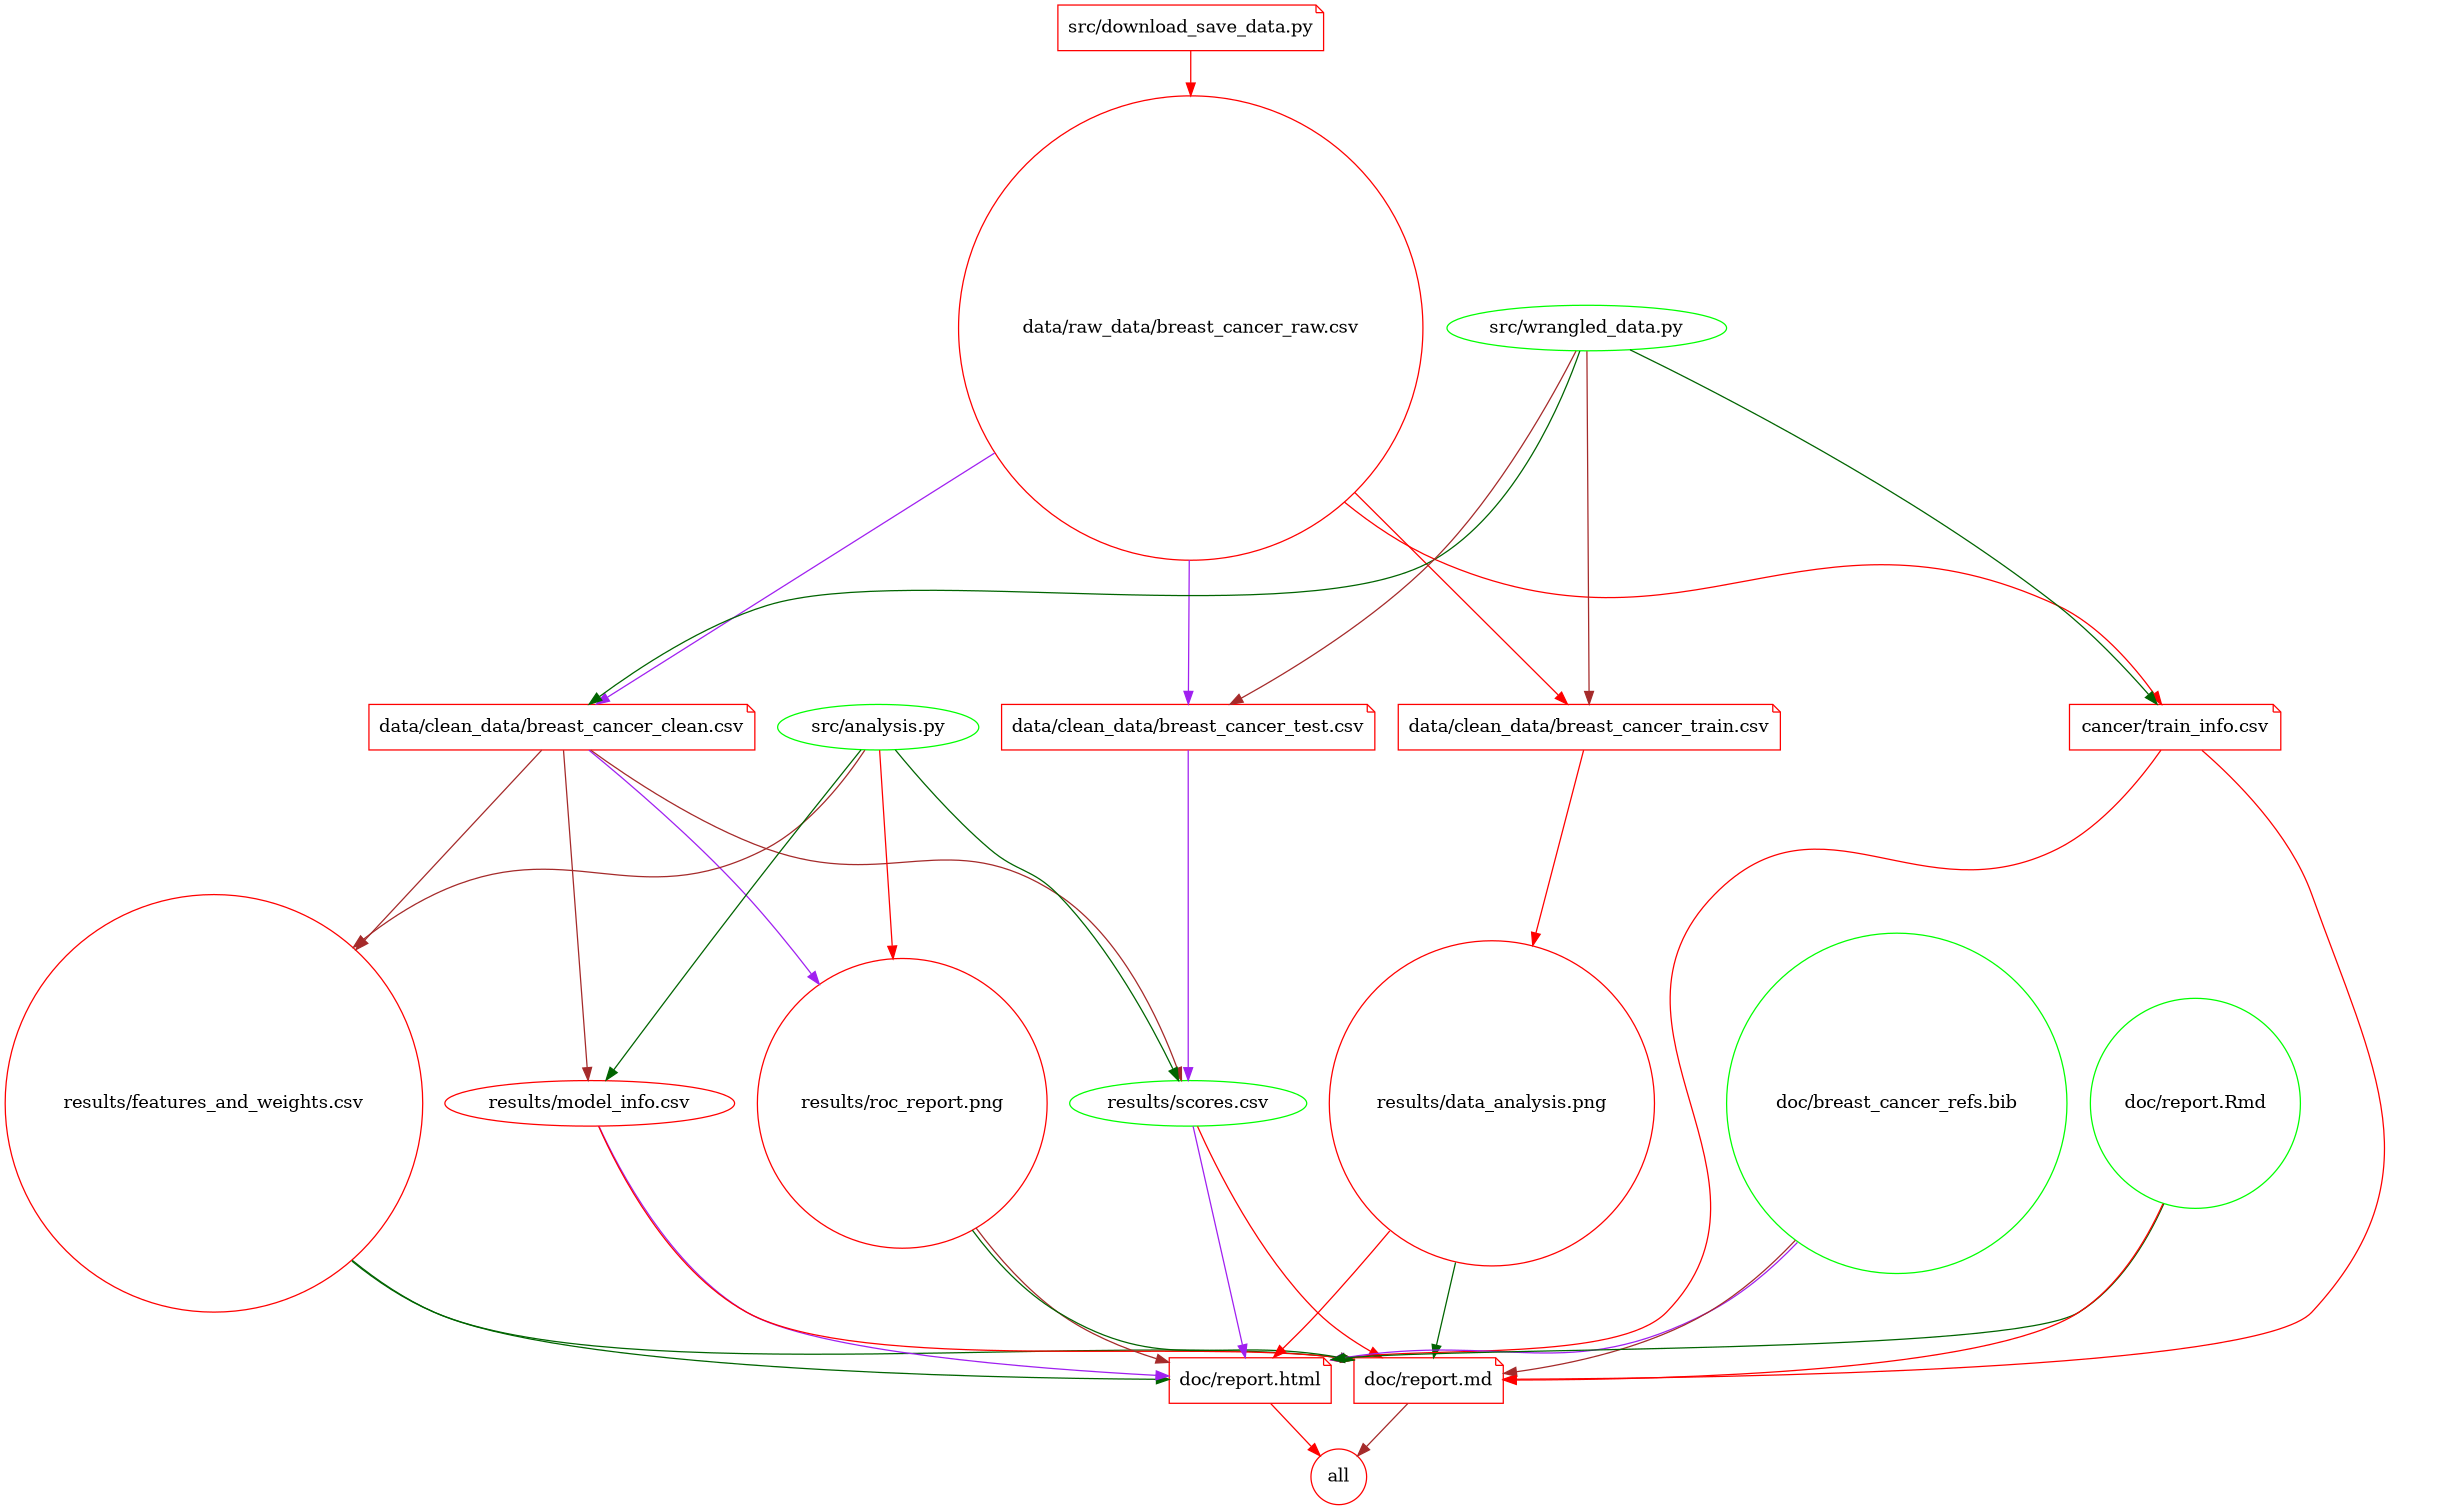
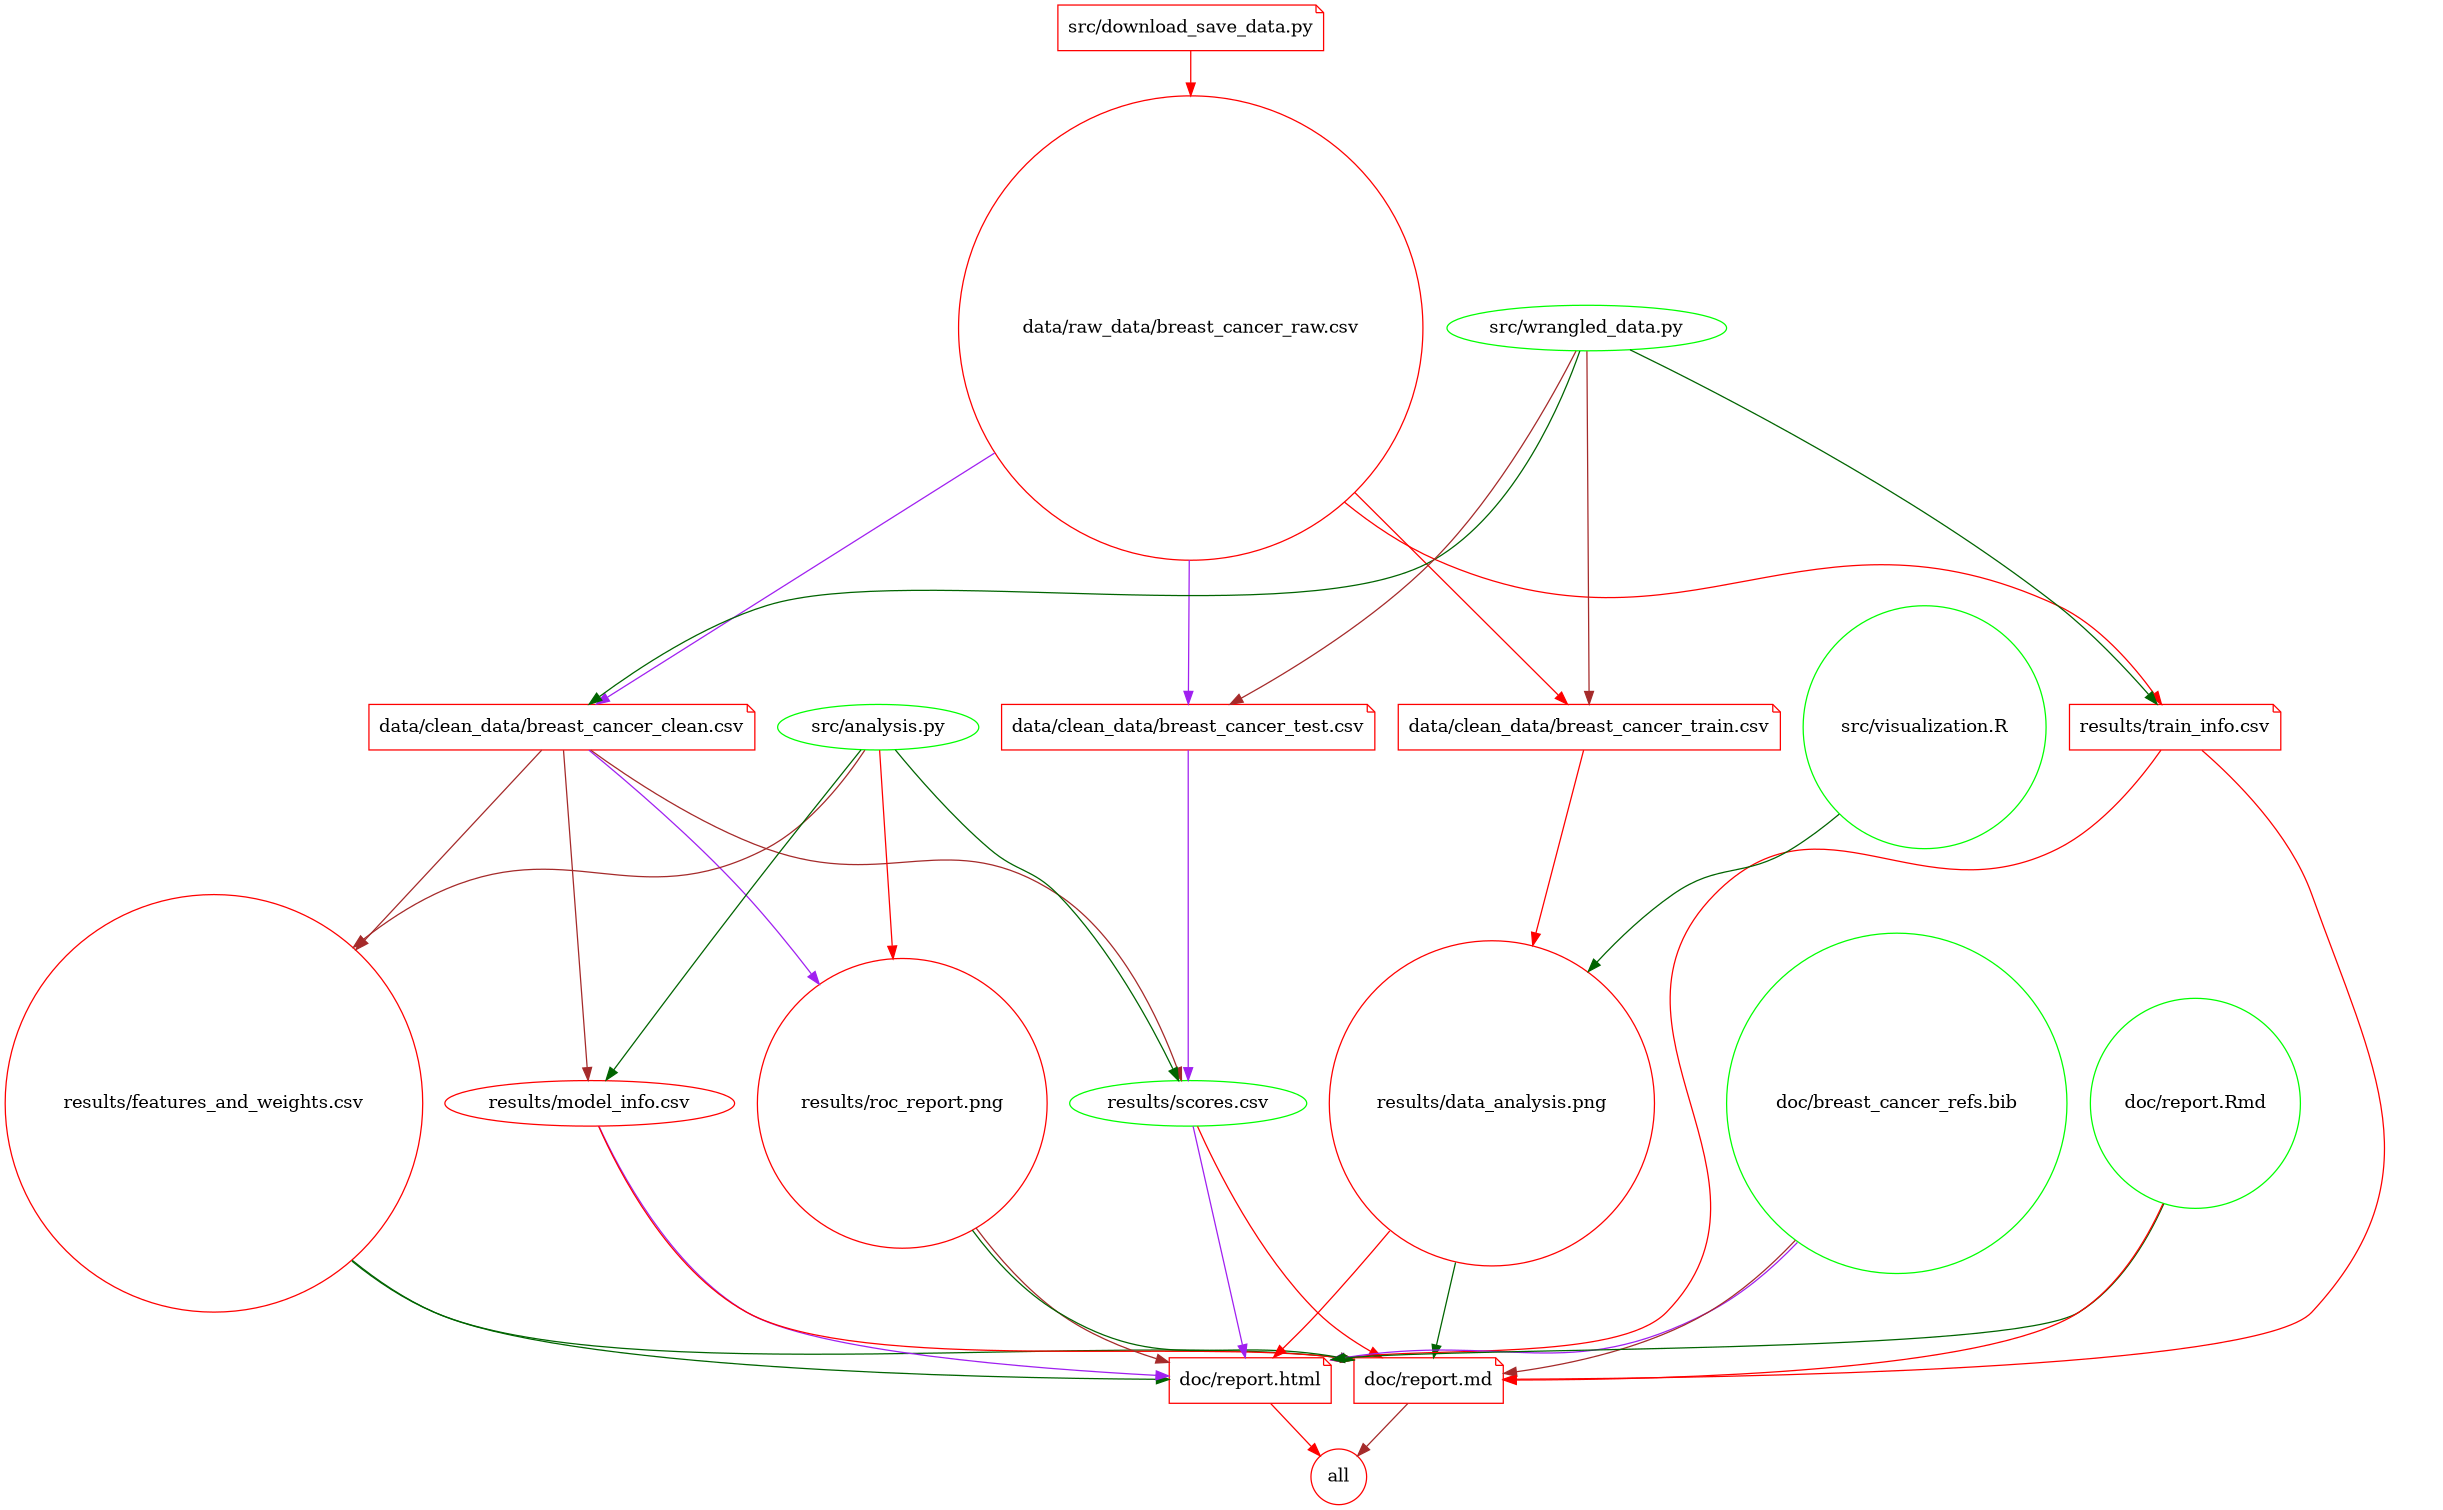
none -> (1925, 727)
(2175, 727) -> (2175, 727)
